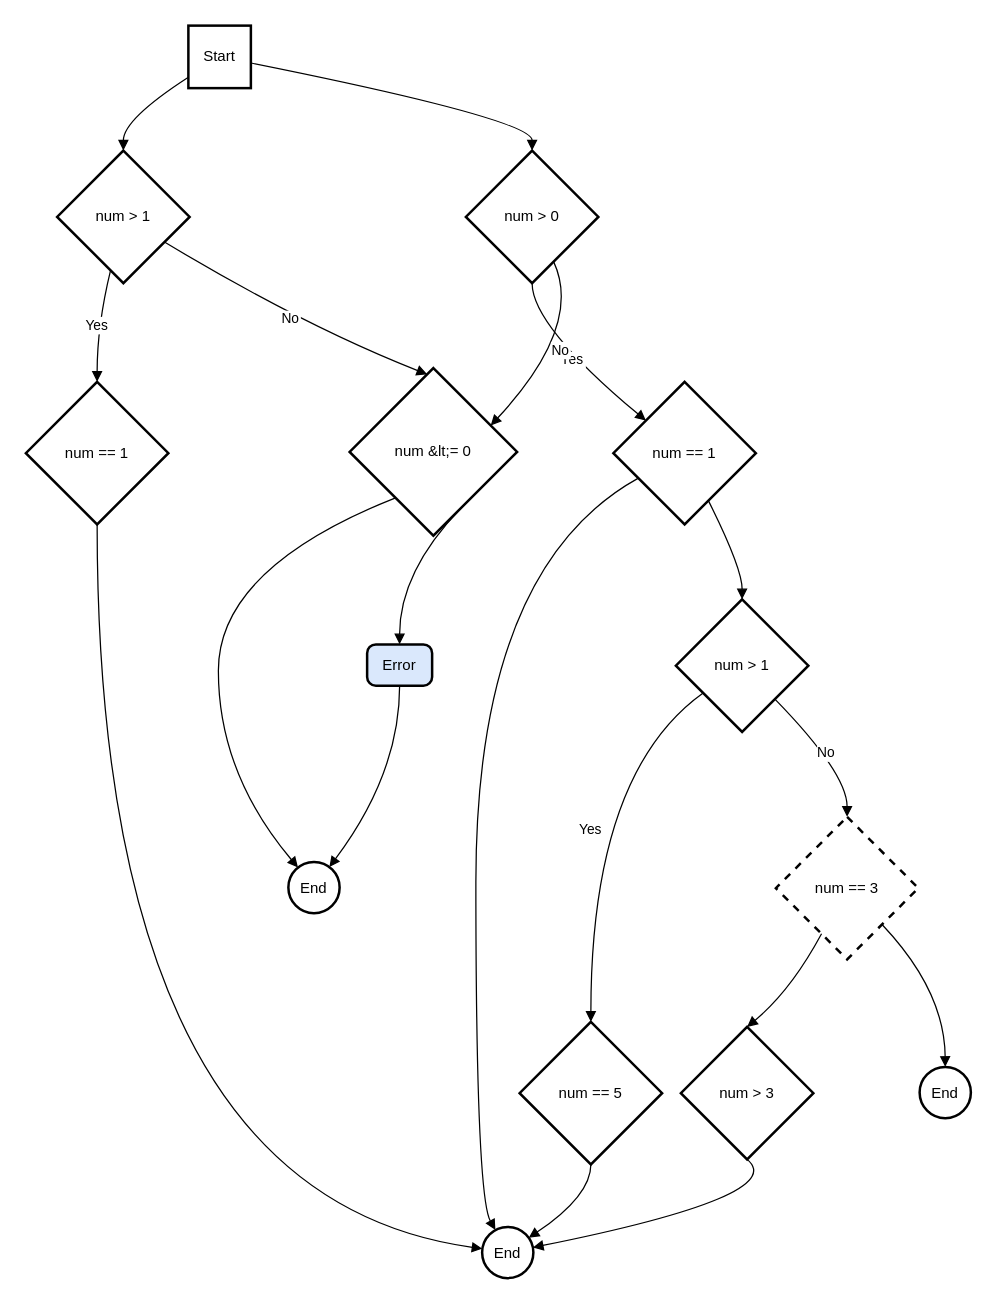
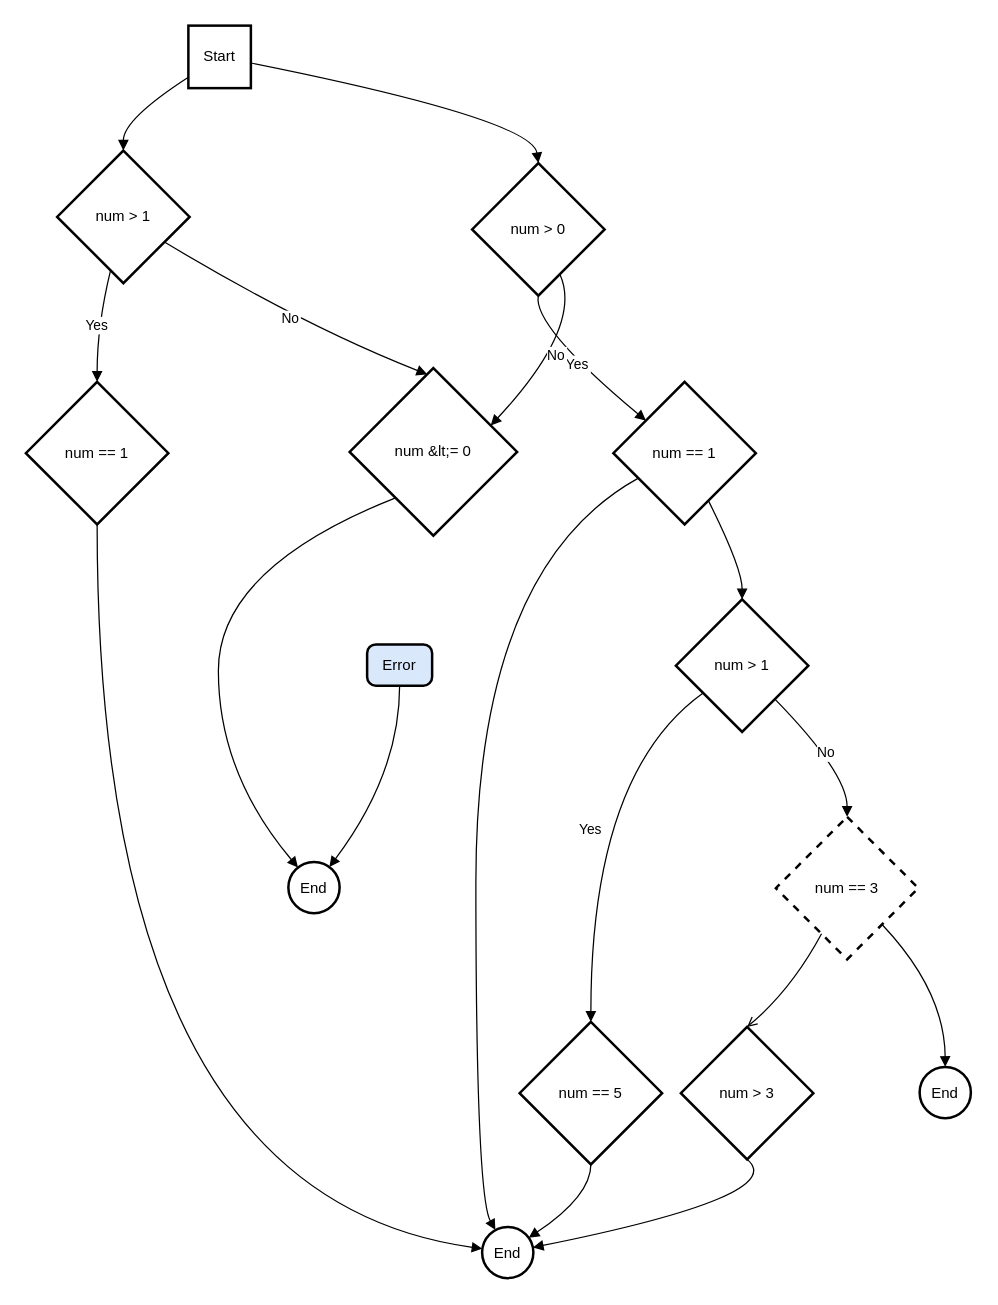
(532, 217) -> (538, 229)
(414, 572) -> none
(755, 1020) -> (753, 1022)
